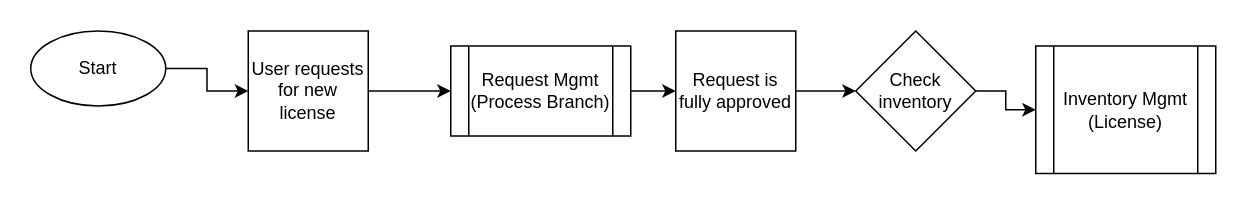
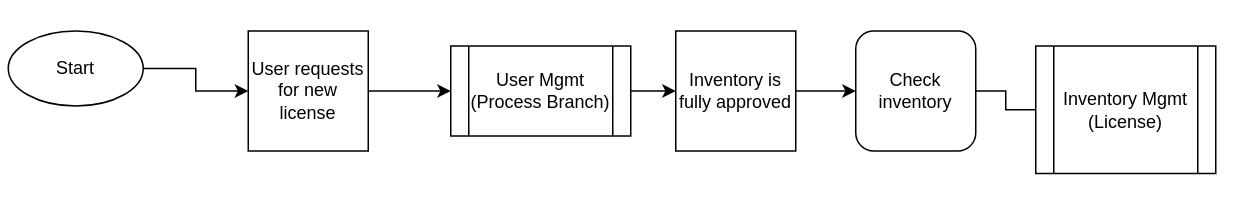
(98, 68) -> (76, 68)
(541, 91) -> (541, 91)
(736, 91) -> (736, 91)
(916, 91) -> (916, 91)
(1024, 110) -> (1028, 110)
